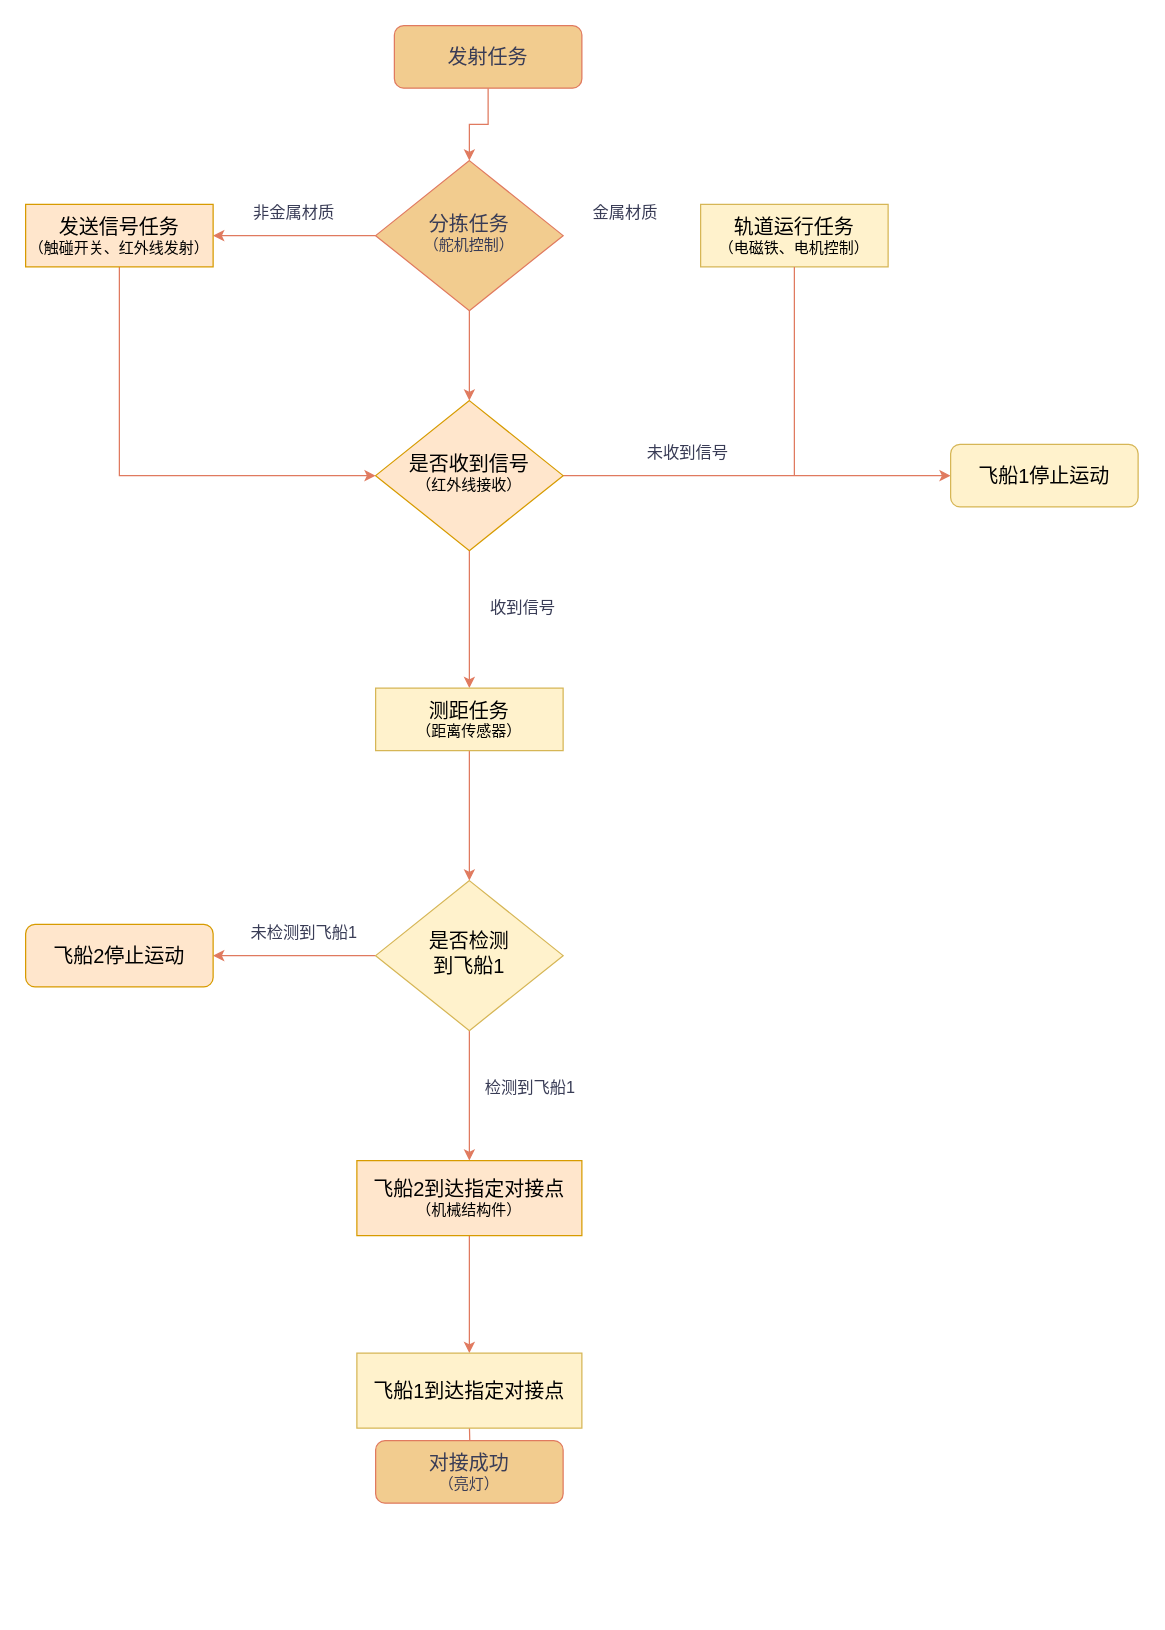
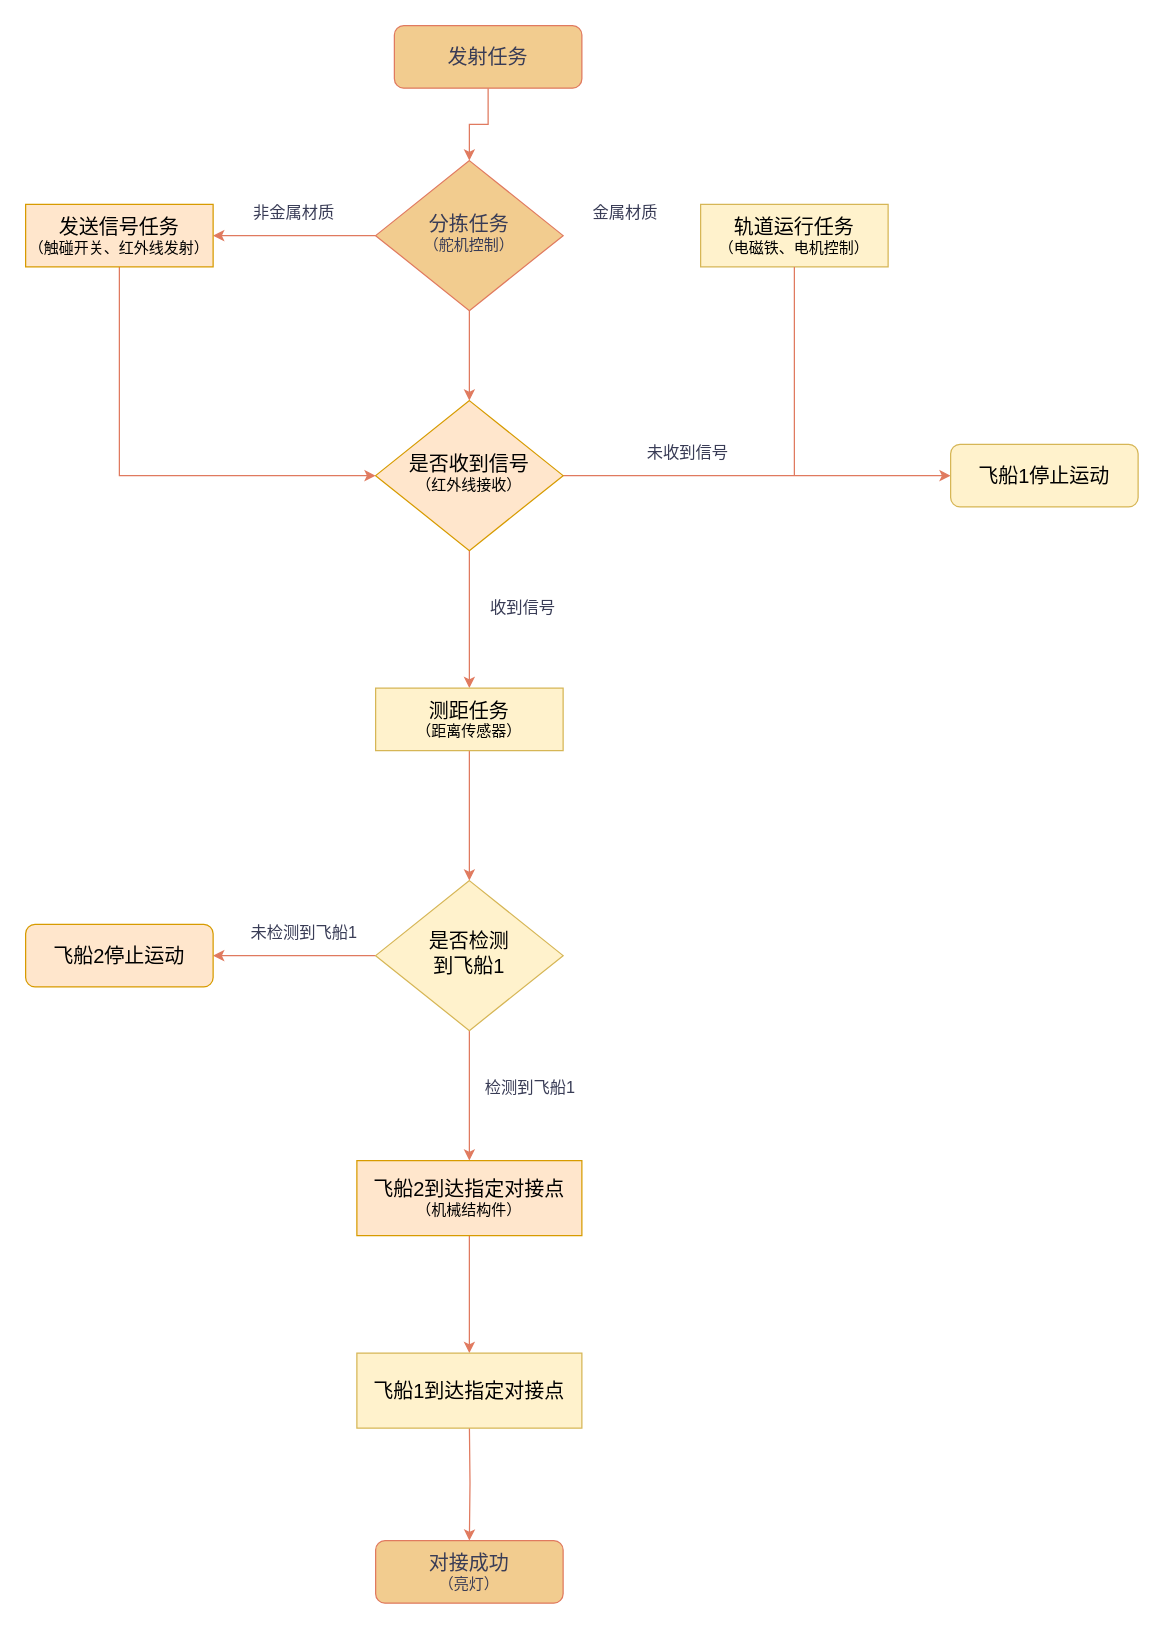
(469, 1472) -> (469, 1572)
